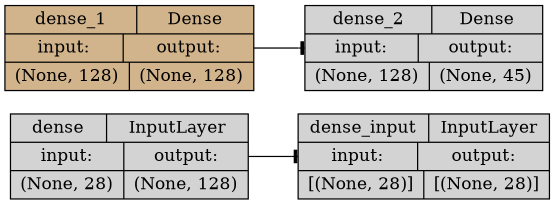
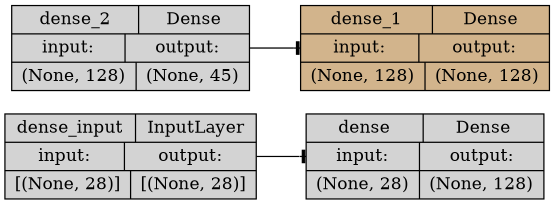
(276, 48) -> (272, 48)
(177, 128) -> (484, 128)
(270, 156) -> (278, 156)
